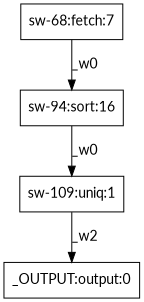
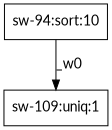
(72, 22) -> none
(72, 108) -> (56, 22)
(72, 280) -> none
